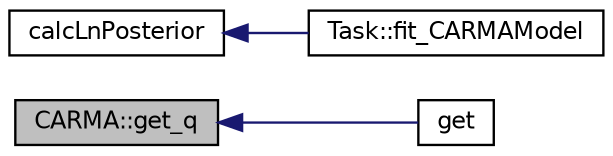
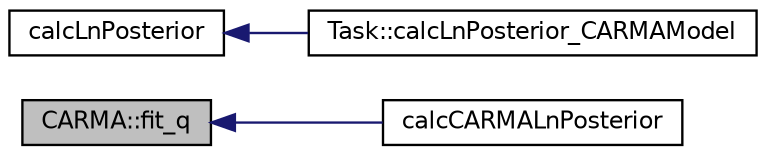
(456, 33) -> (533, 33)
(117, 123) -> (117, 123)
(456, 123) -> (533, 123)
